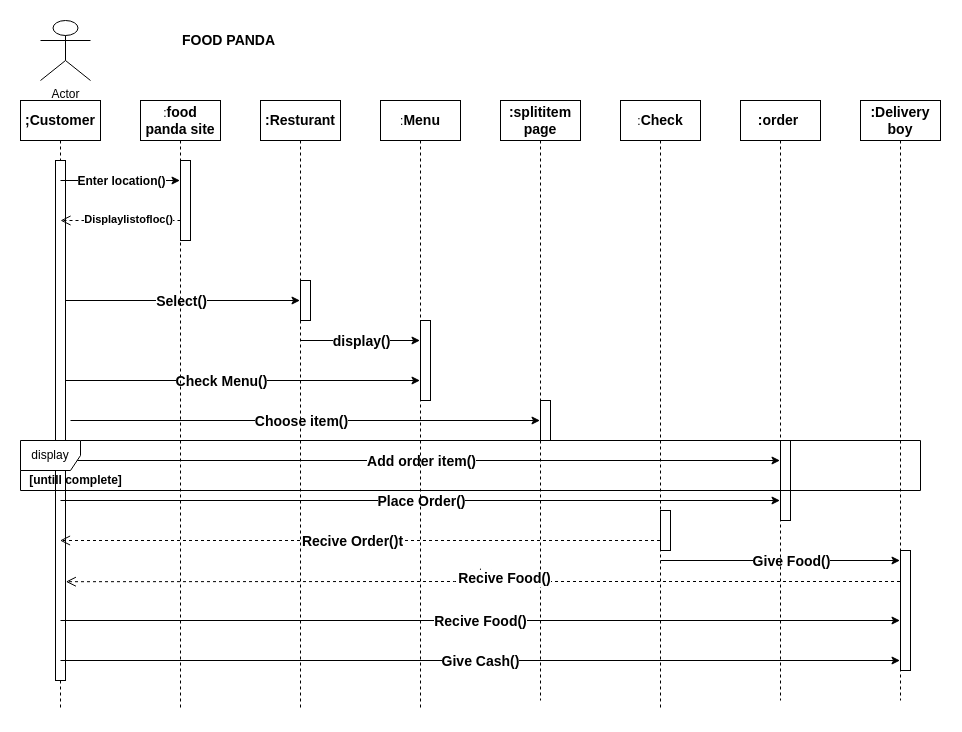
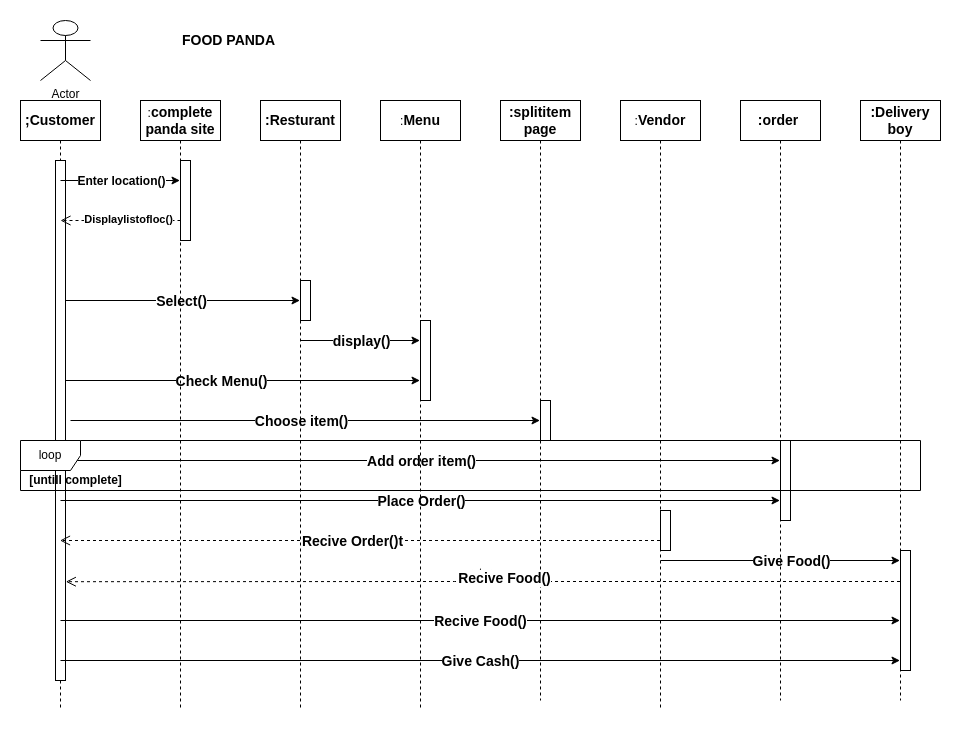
(181, 121) -> (181, 121)
(661, 121) -> (661, 121)
(51, 456) -> (51, 456)
